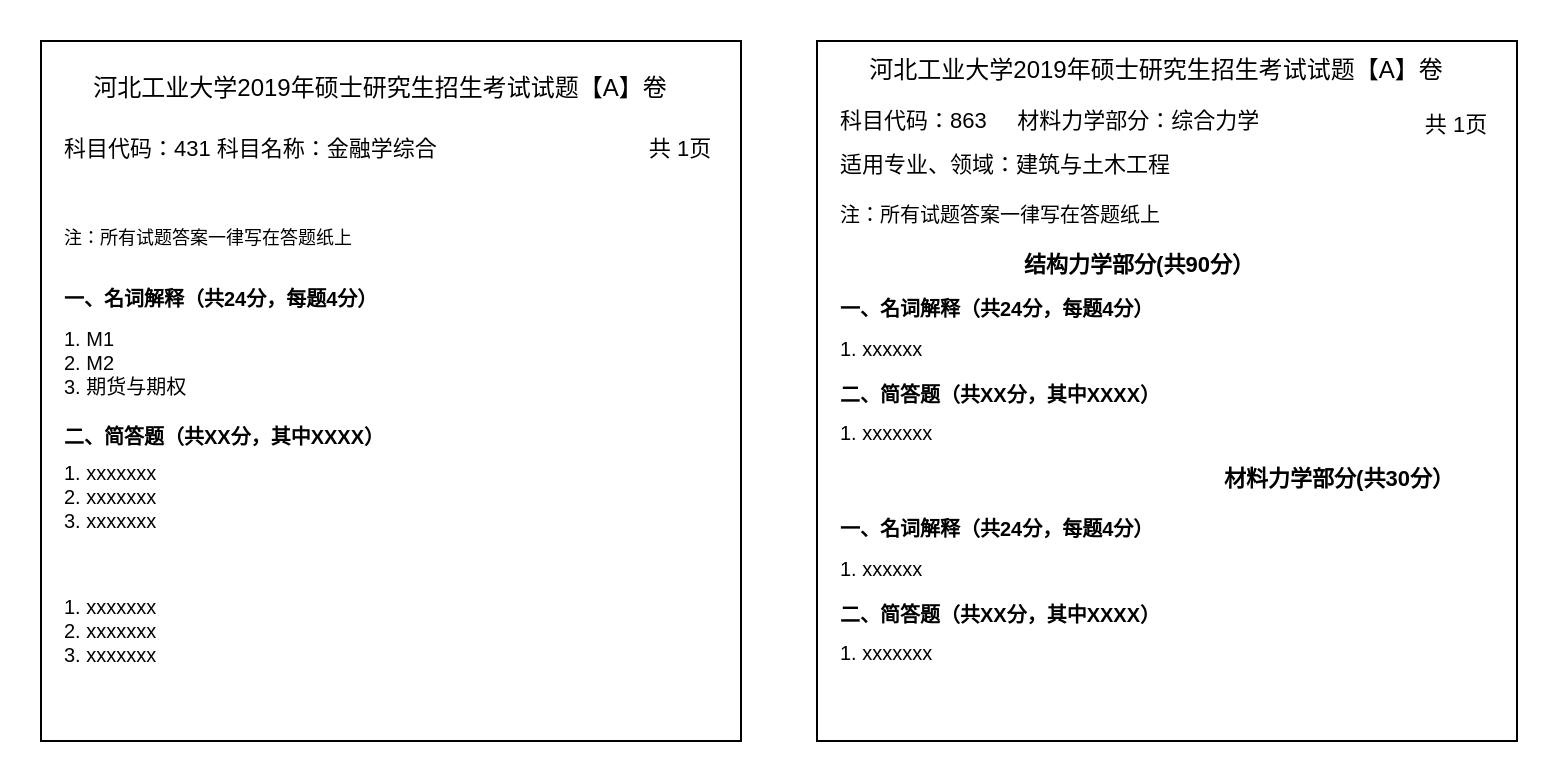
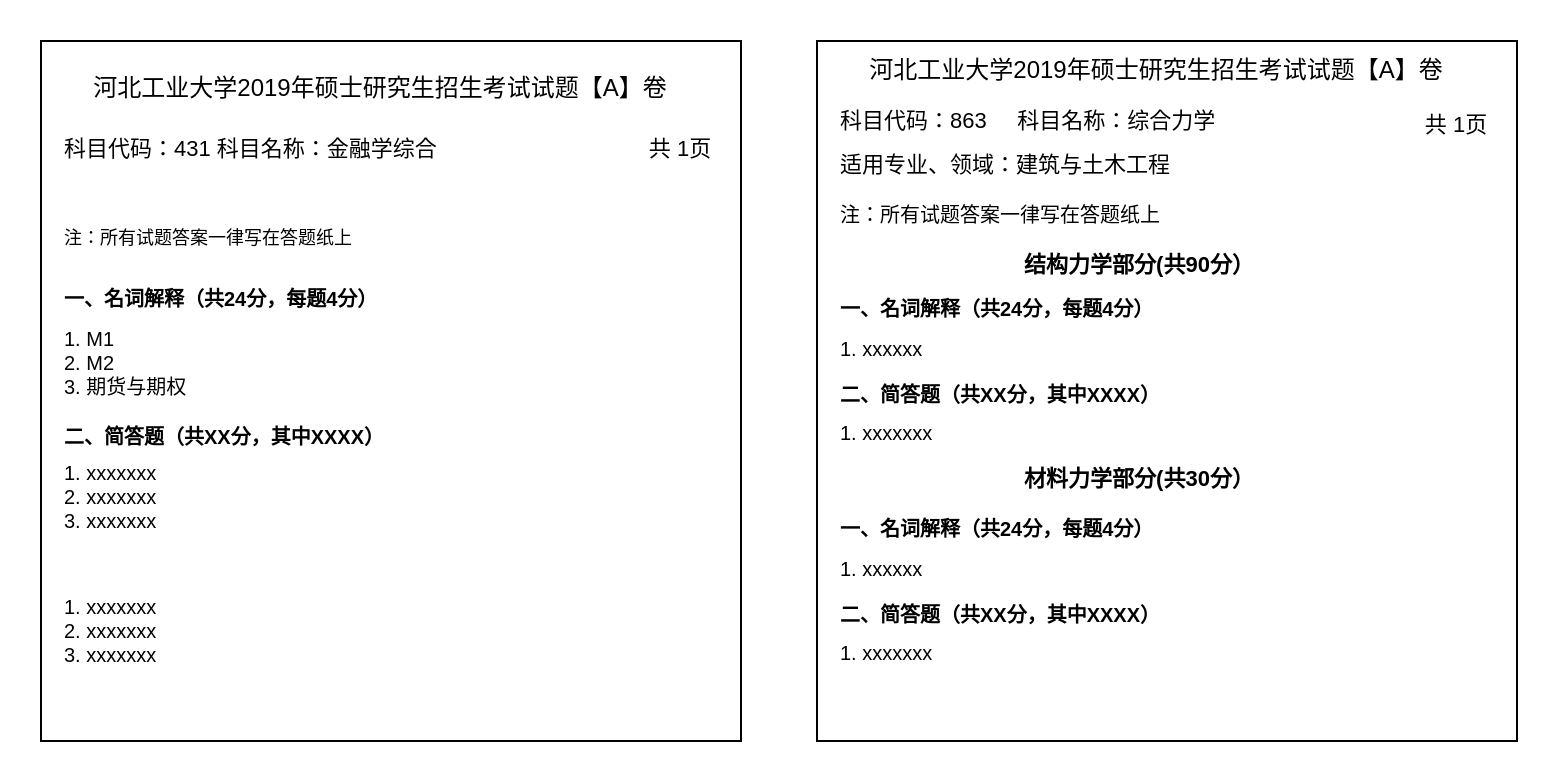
(1061, 121) -> (1039, 121)
(1340, 479) -> (1140, 479)
